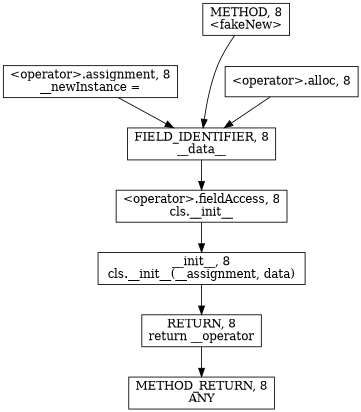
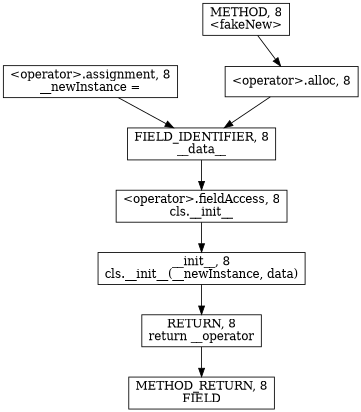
(214, 75) -> (267, 47)
(202, 274) -> (202, 274)
(202, 399) -> (202, 399)
